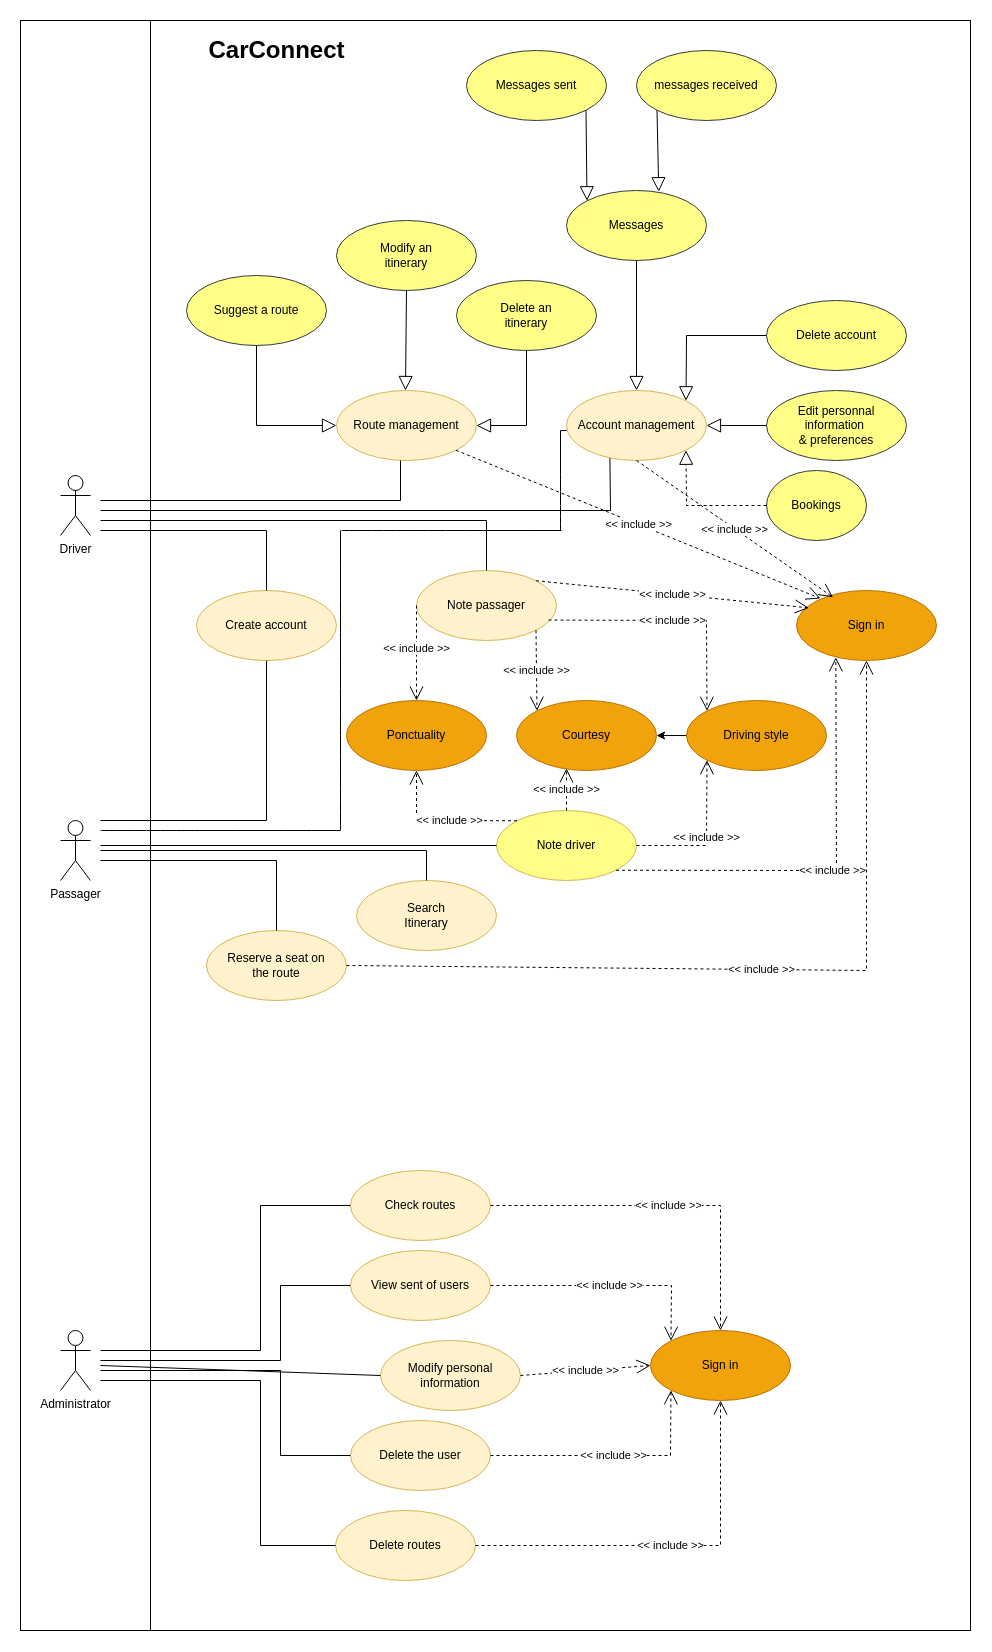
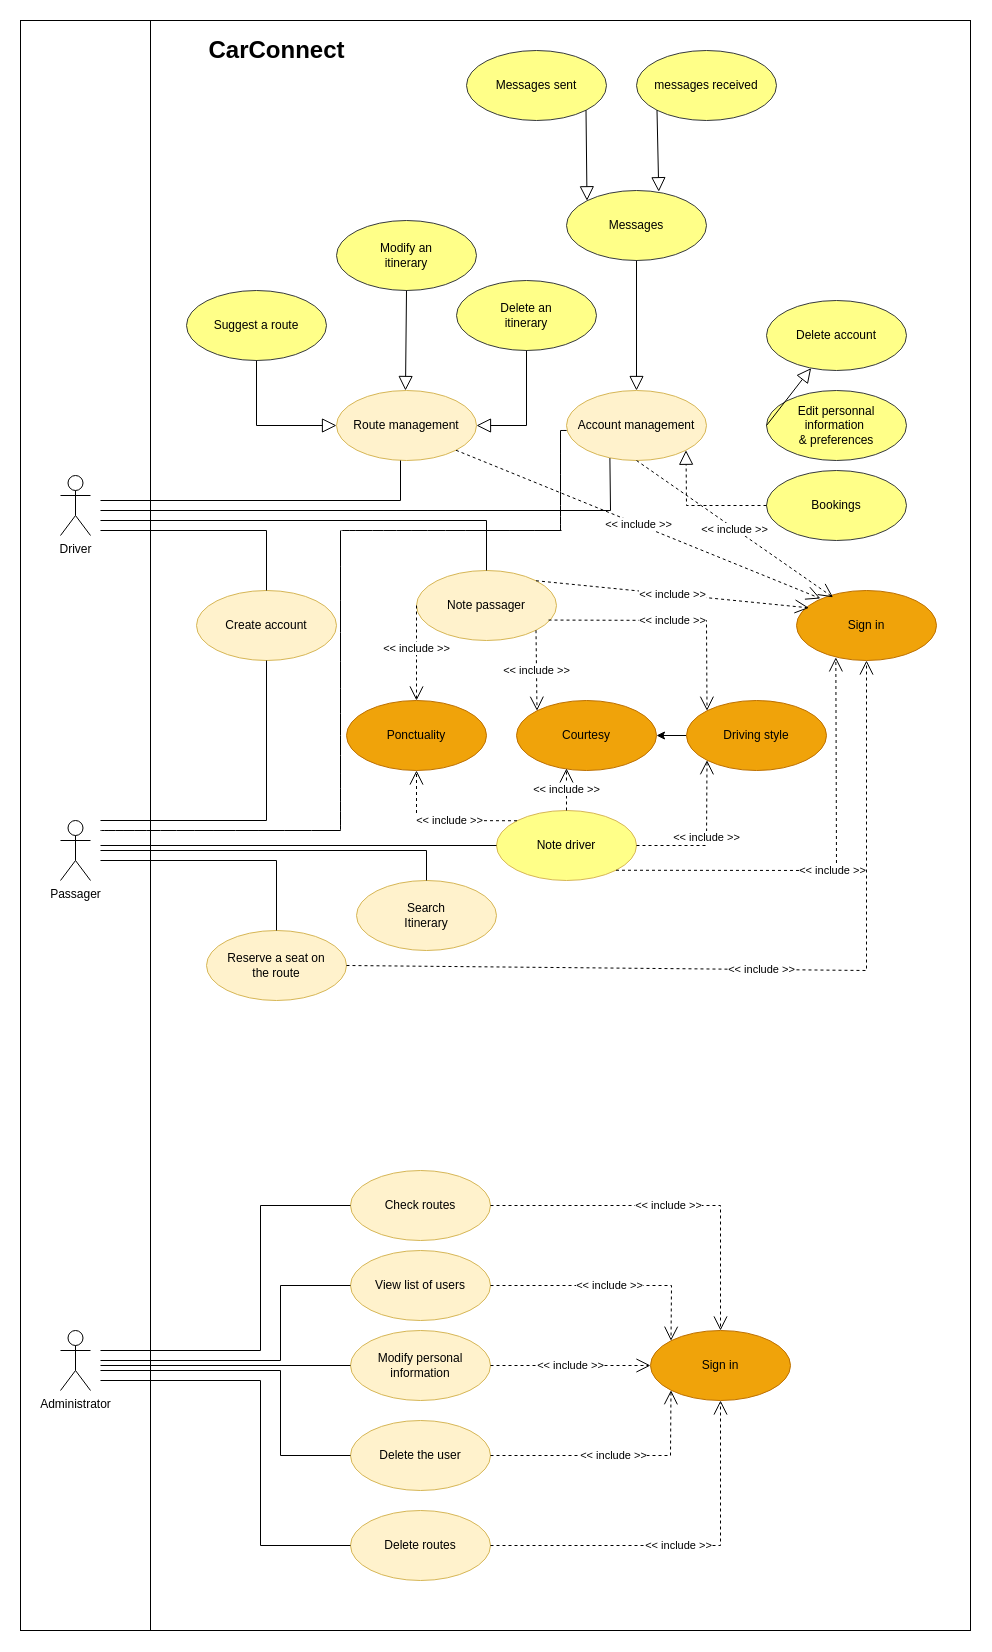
(257, 311) -> (257, 326)
(702, 336) -> none
(744, 426) -> (784, 402)
(817, 506) -> (837, 506)
(421, 1286) -> (421, 1286)
(451, 1376) -> (421, 1366)
(406, 1546) -> (421, 1546)
